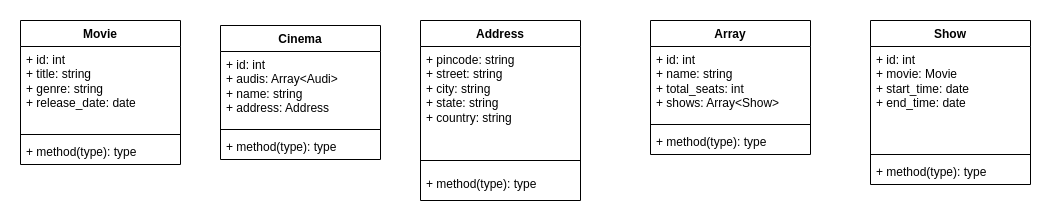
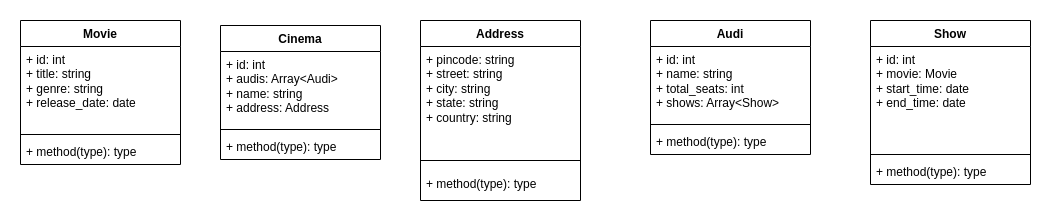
(731, 35) -> (731, 35)
